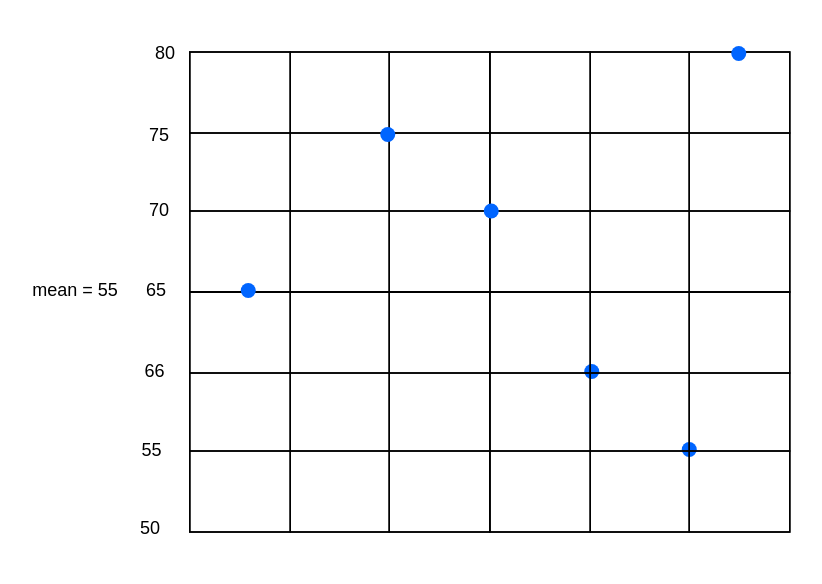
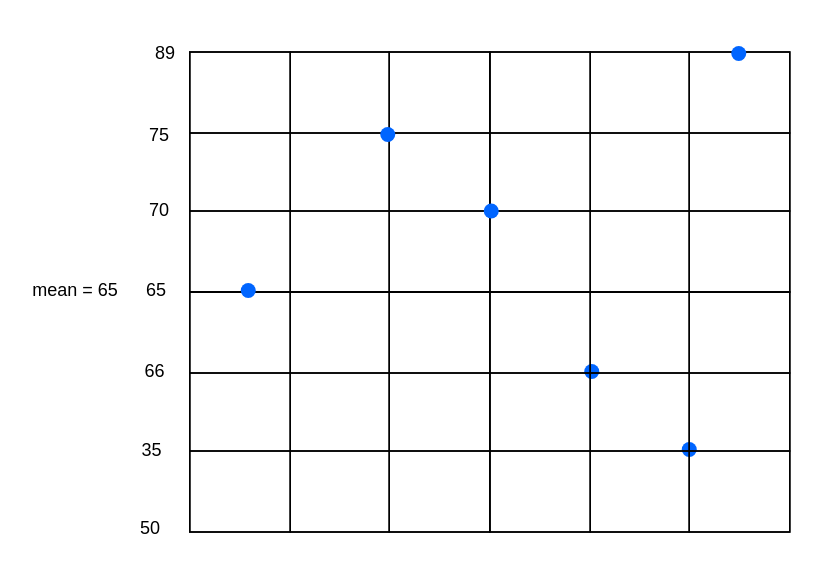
(166, 53) -> (166, 53)
(76, 290) -> (76, 290)
(152, 451) -> (152, 451)
